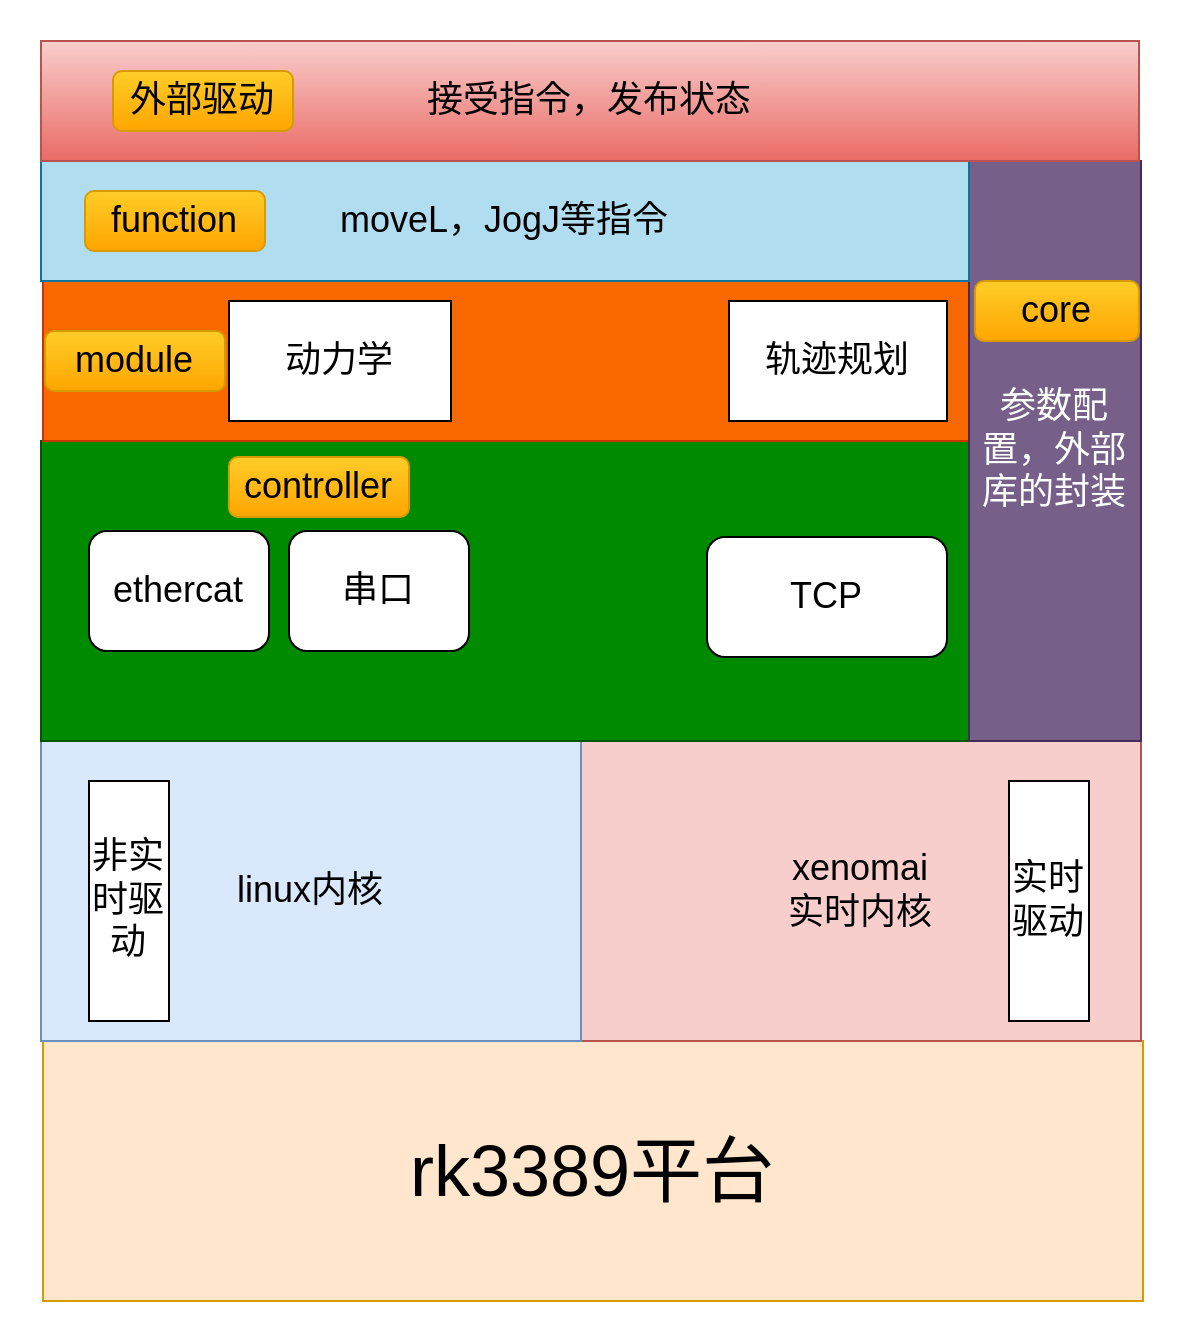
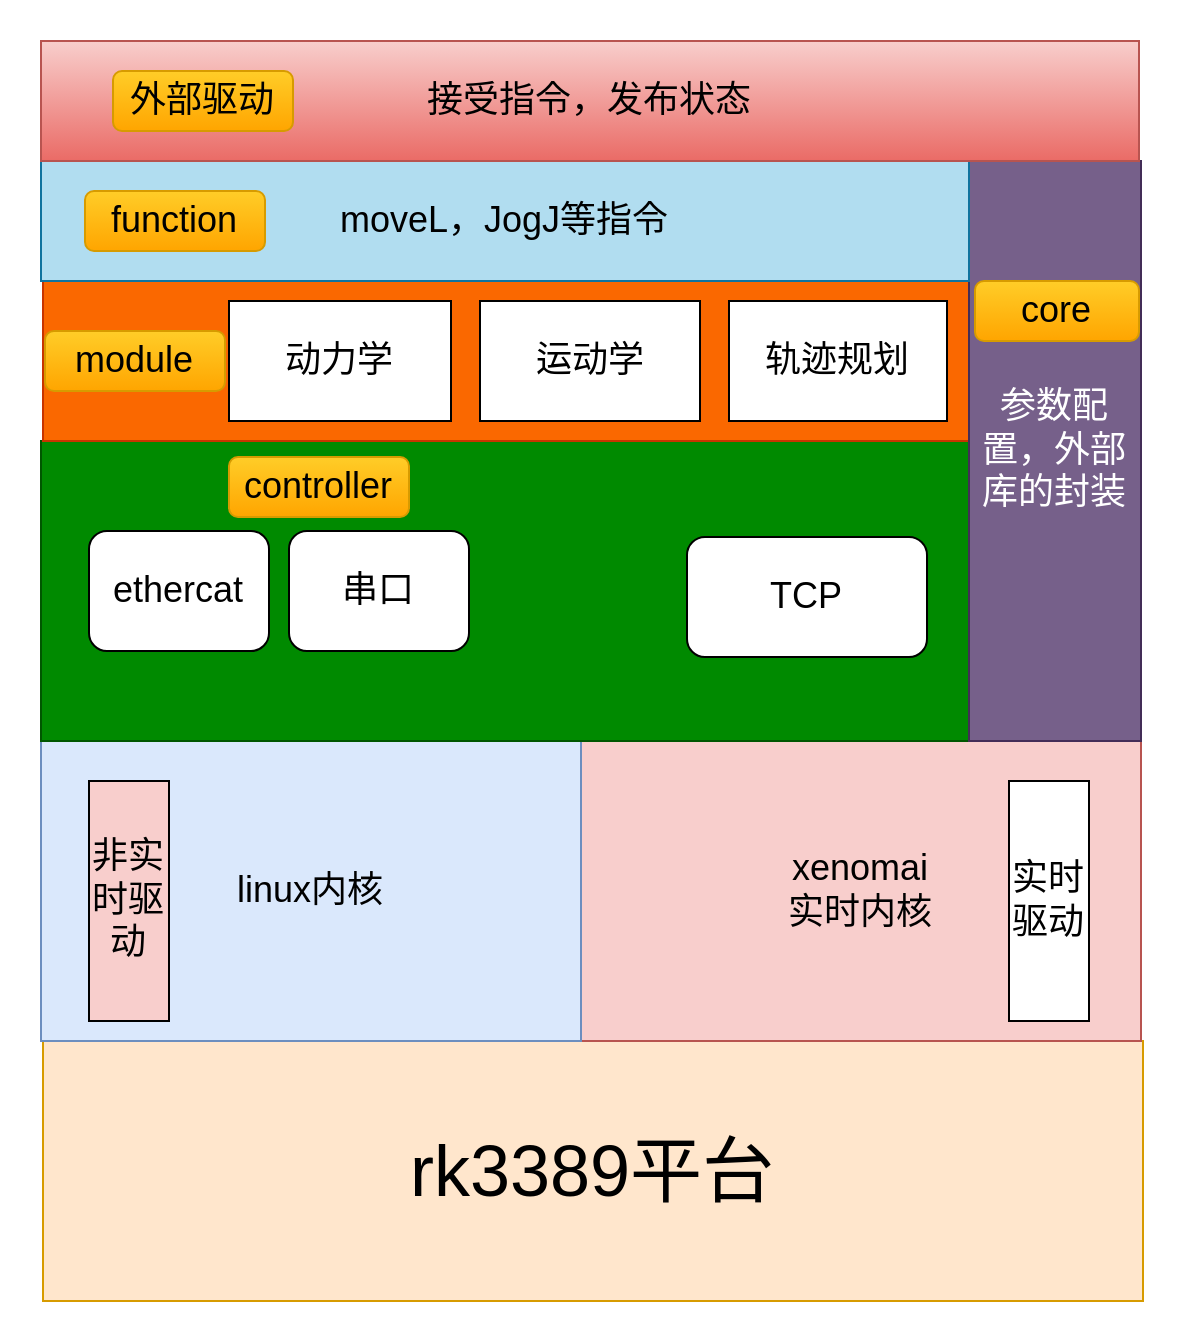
none -> (590, 361)
(827, 597) -> (807, 597)
(129, 901) -> (129, 901)
